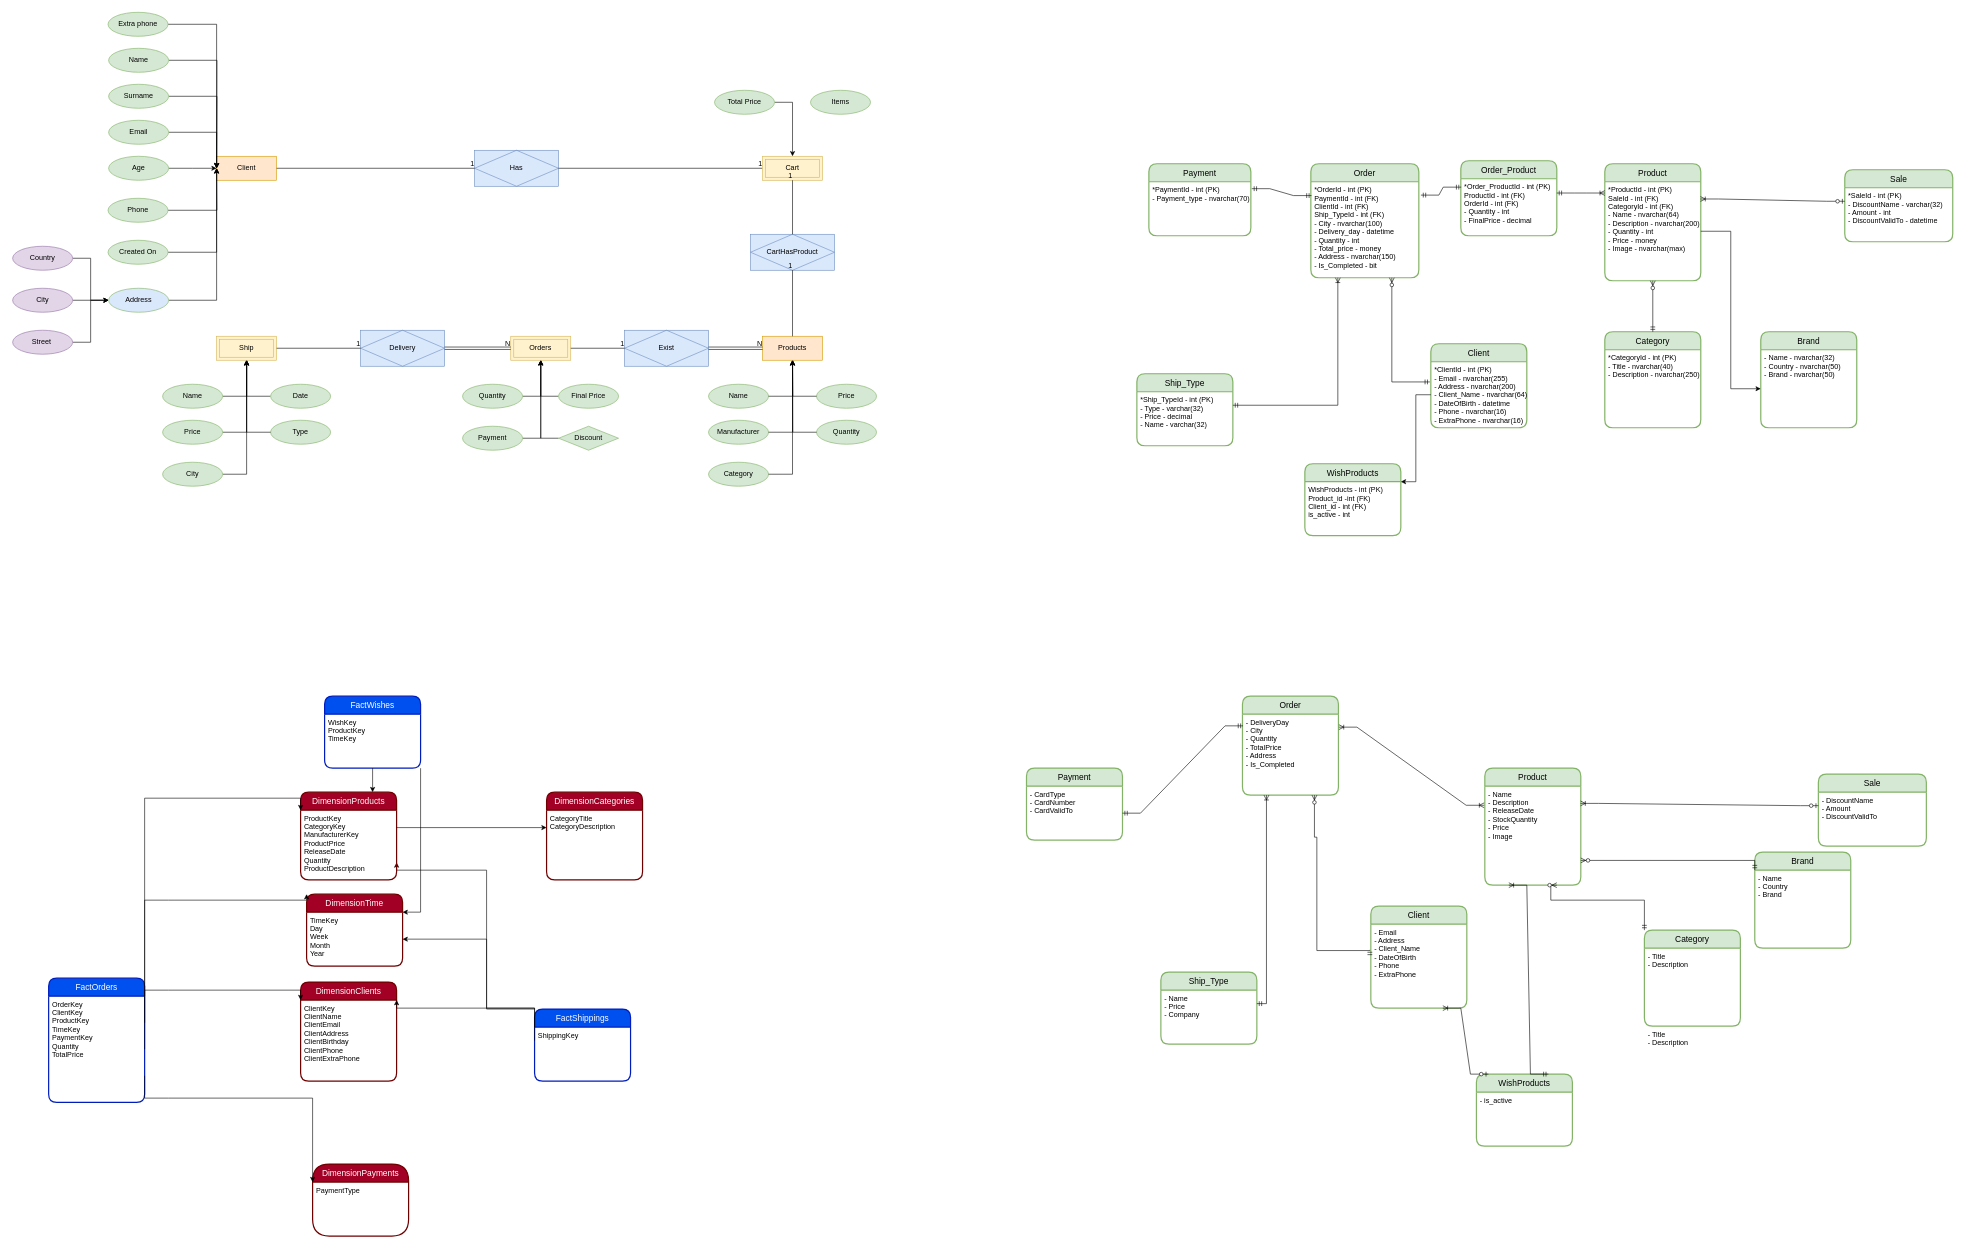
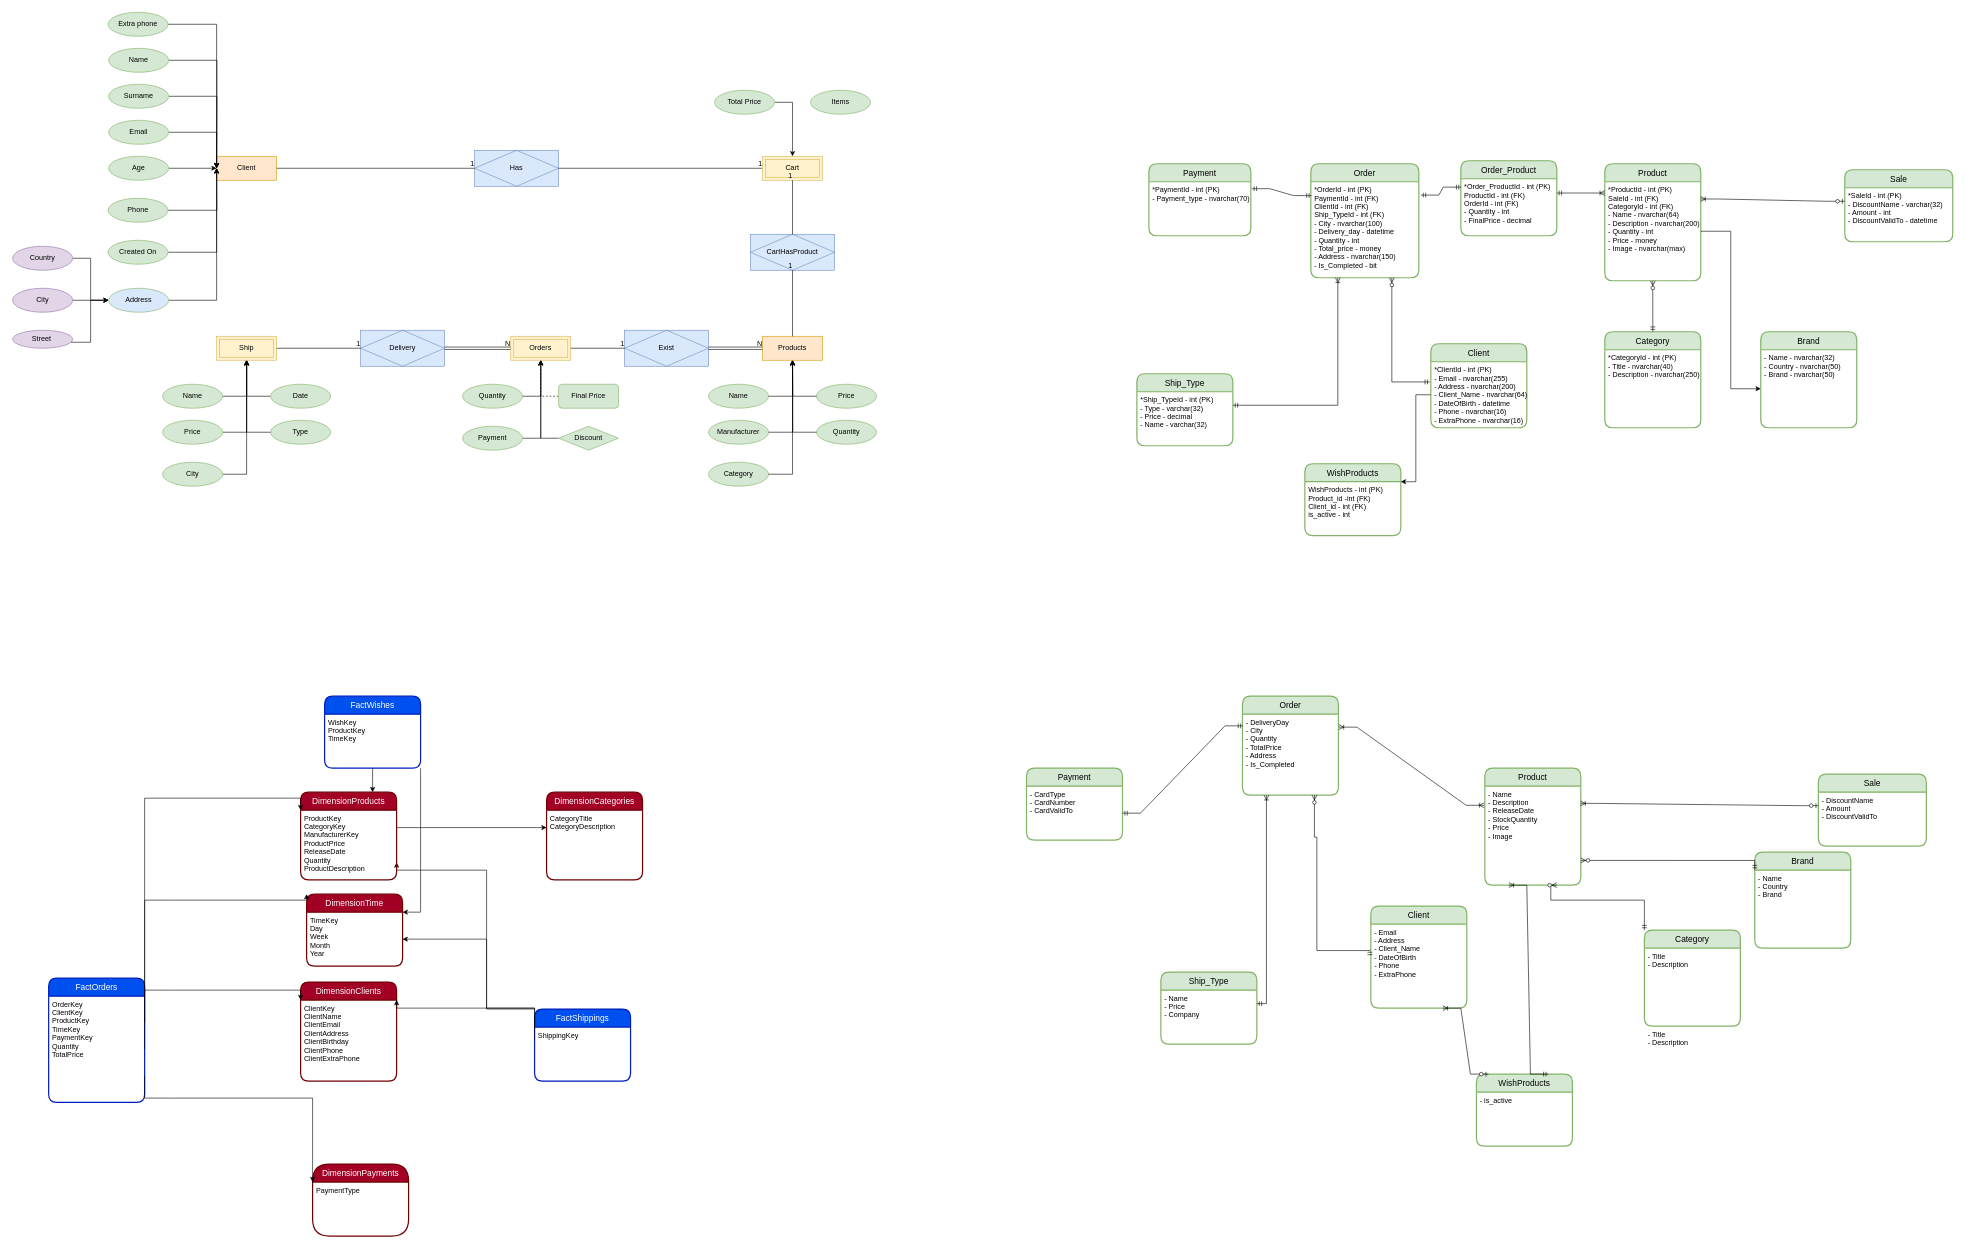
(42, 342) -> (42, 339)
(550, 396) -> (550, 396)
(588, 396) -> (588, 396)
